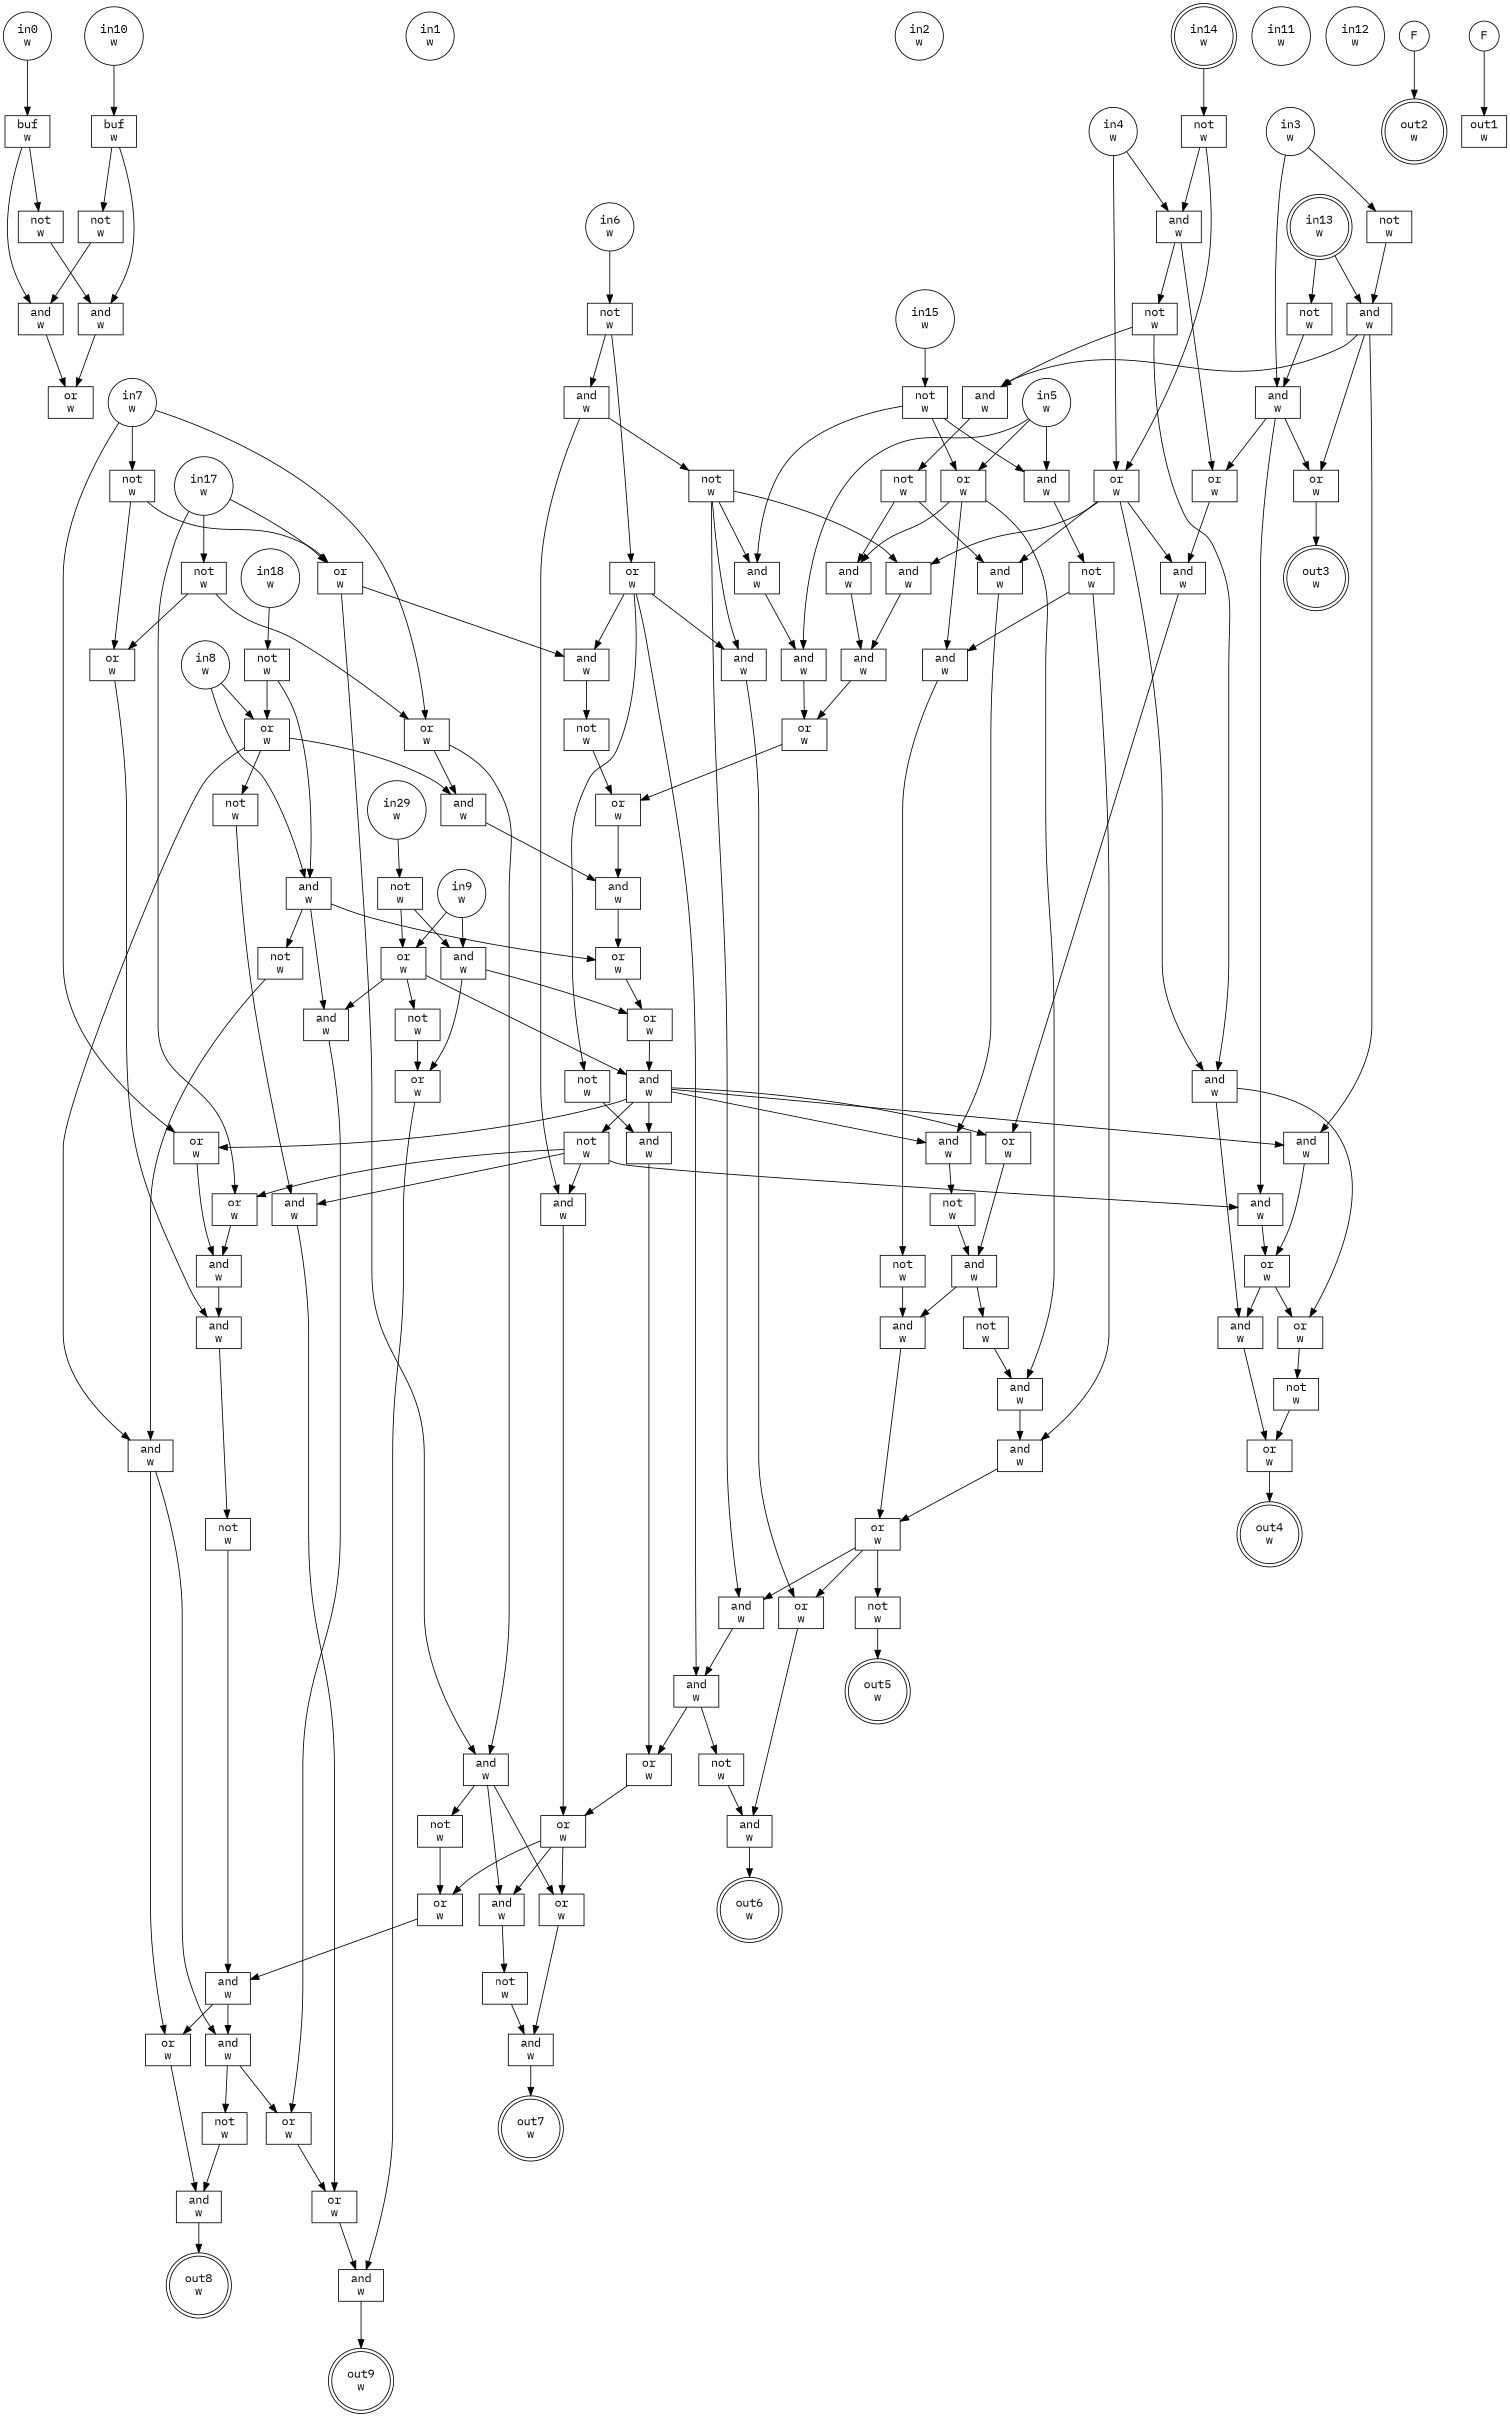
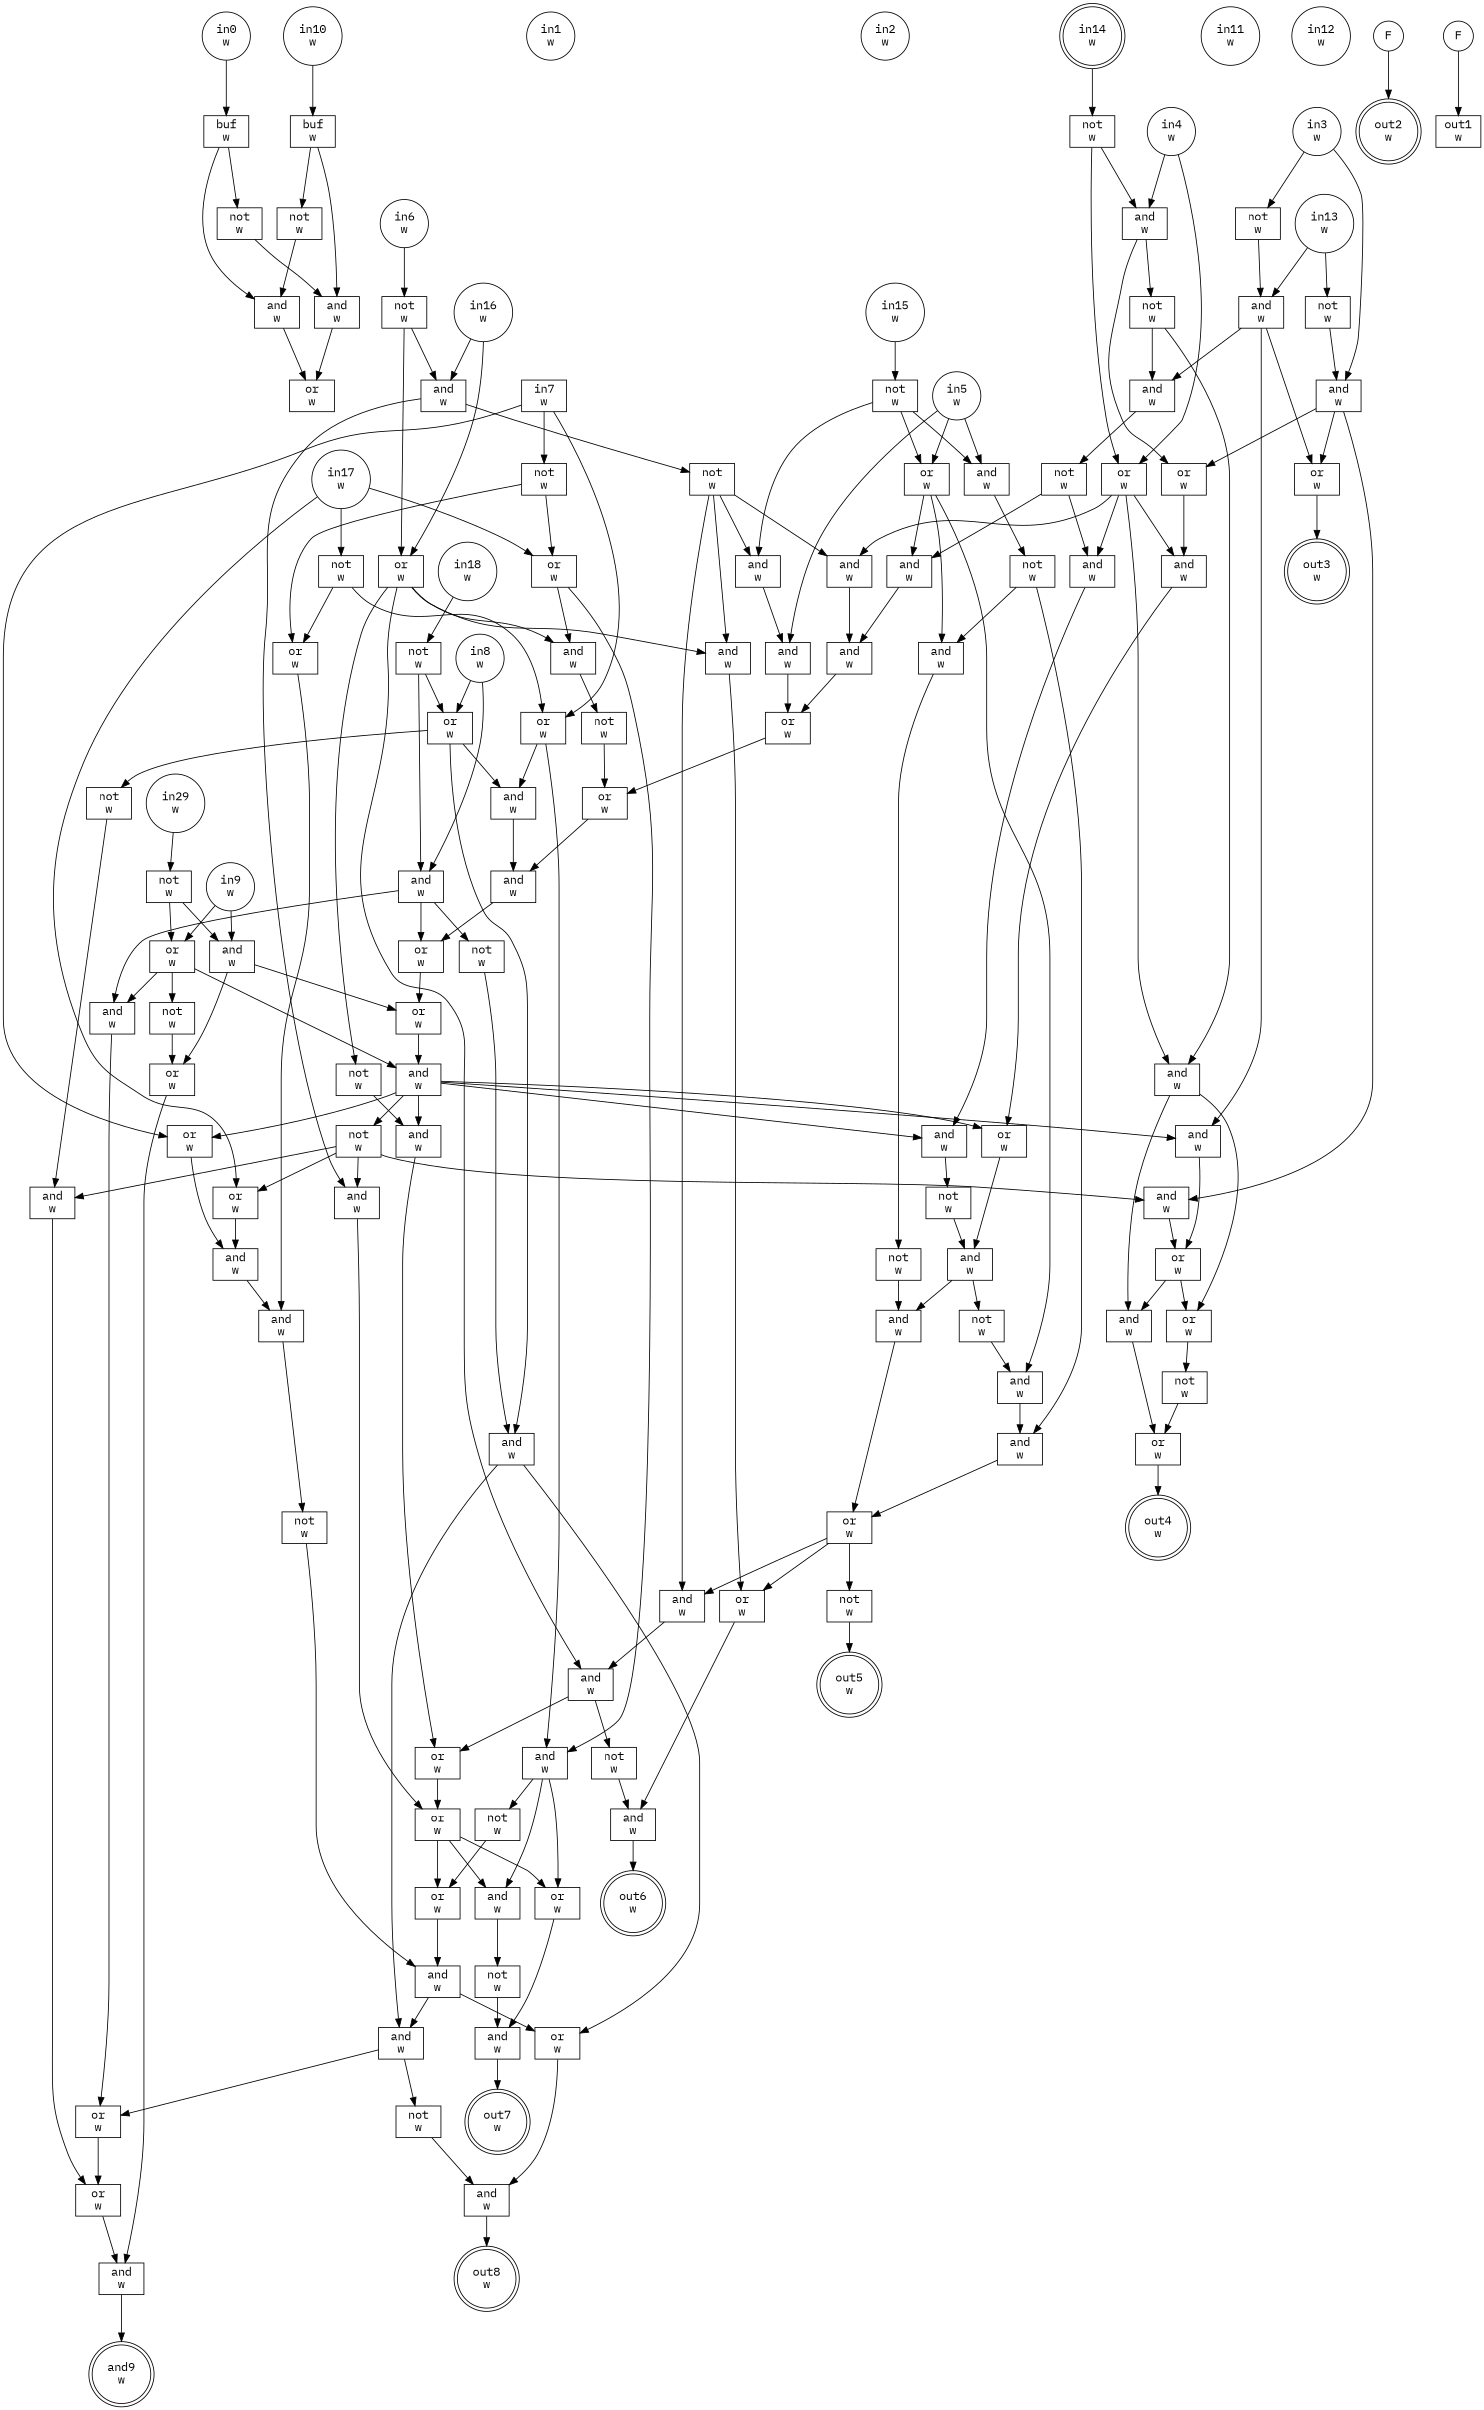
(1319, 227) -> (1324, 224)
none -> (483, 312)
(132, 402) -> (544, 396)
(361, 2381) -> (121, 2374)
